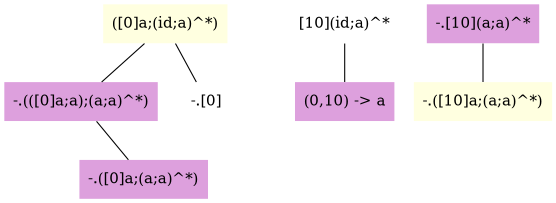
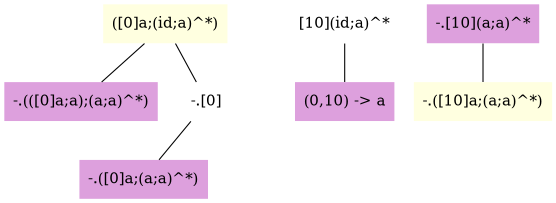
(112, 141) -> (175, 141)
